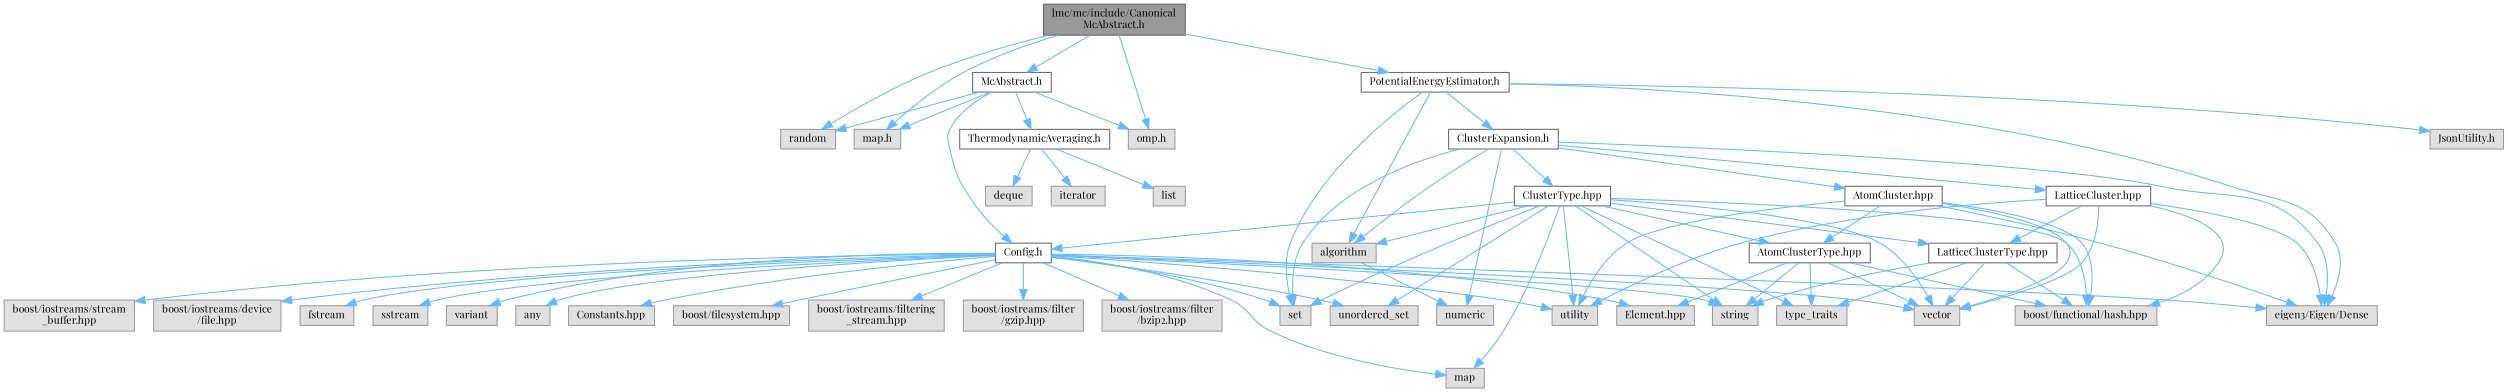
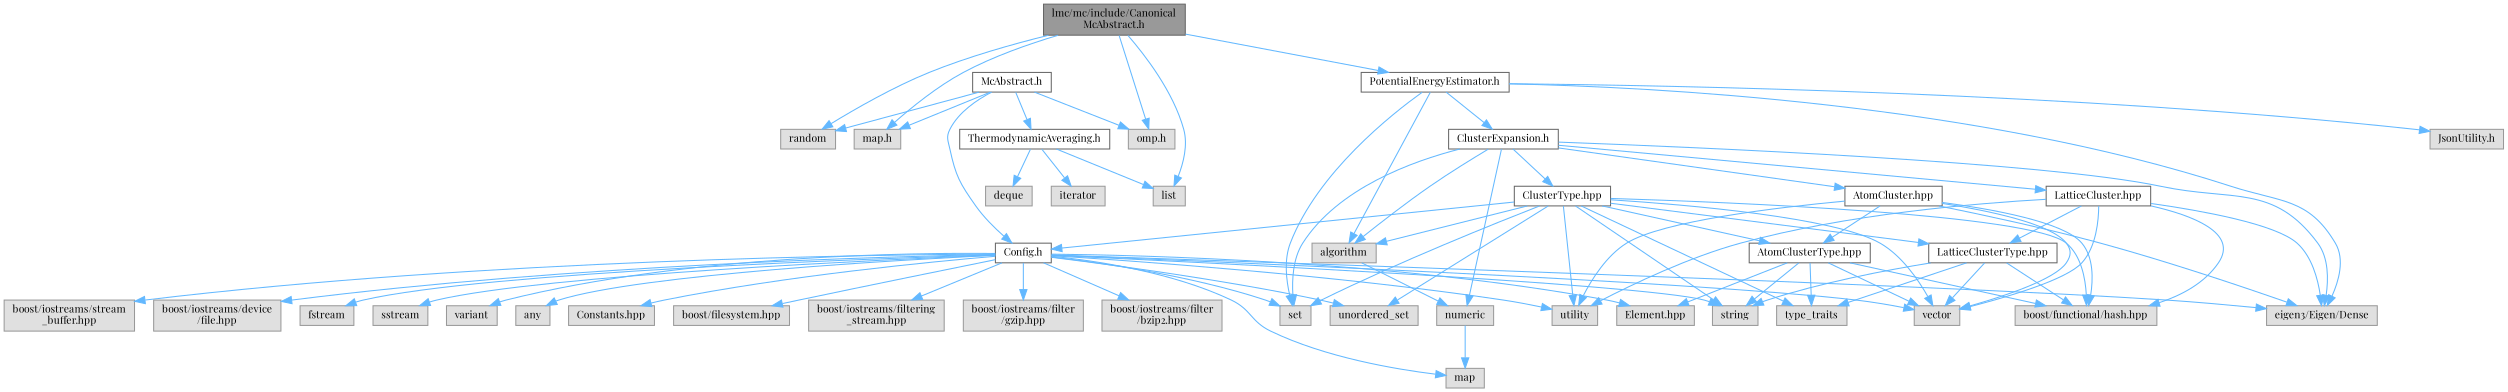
(1063, 51) -> (1172, 100)
(1523, 295) -> (1465, 342)
